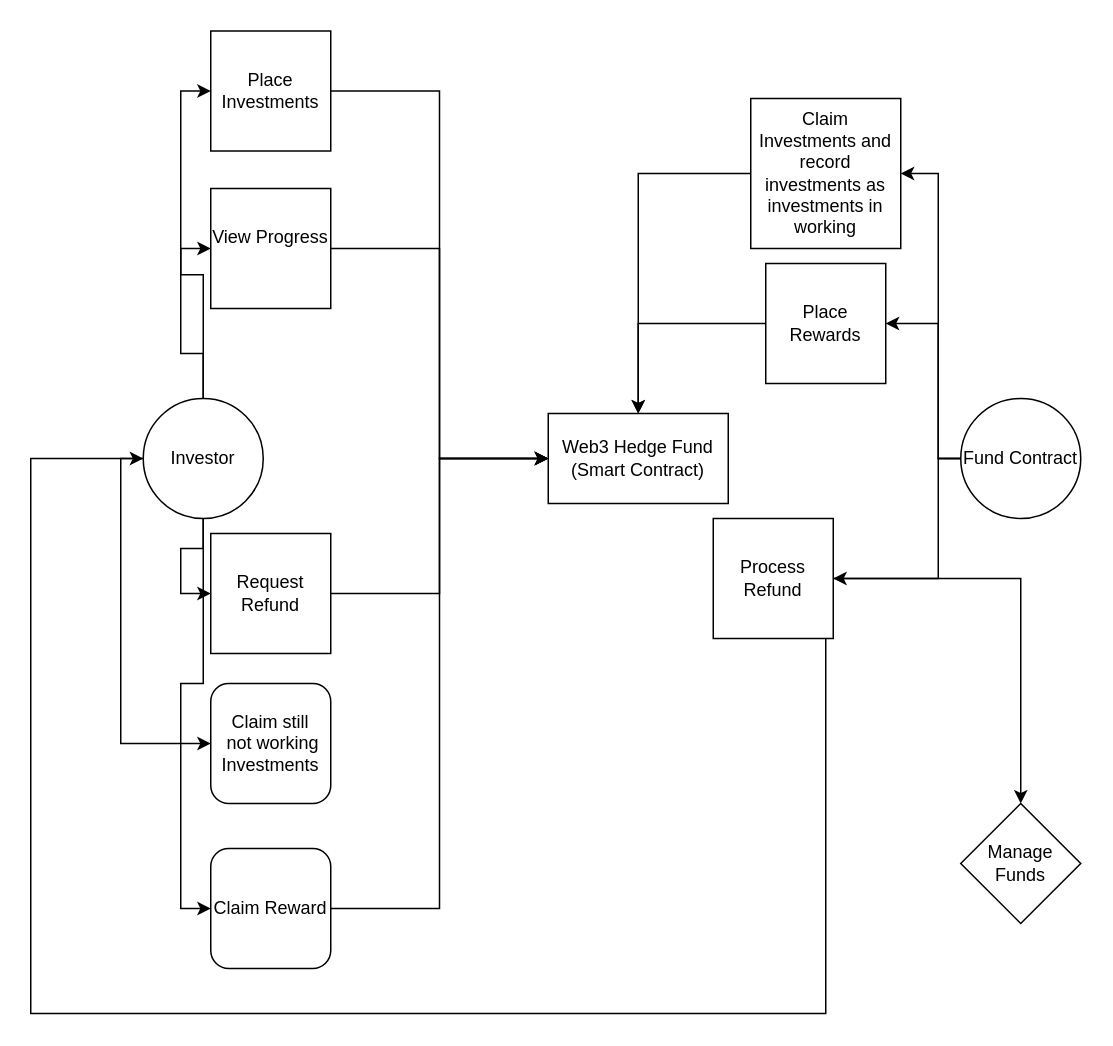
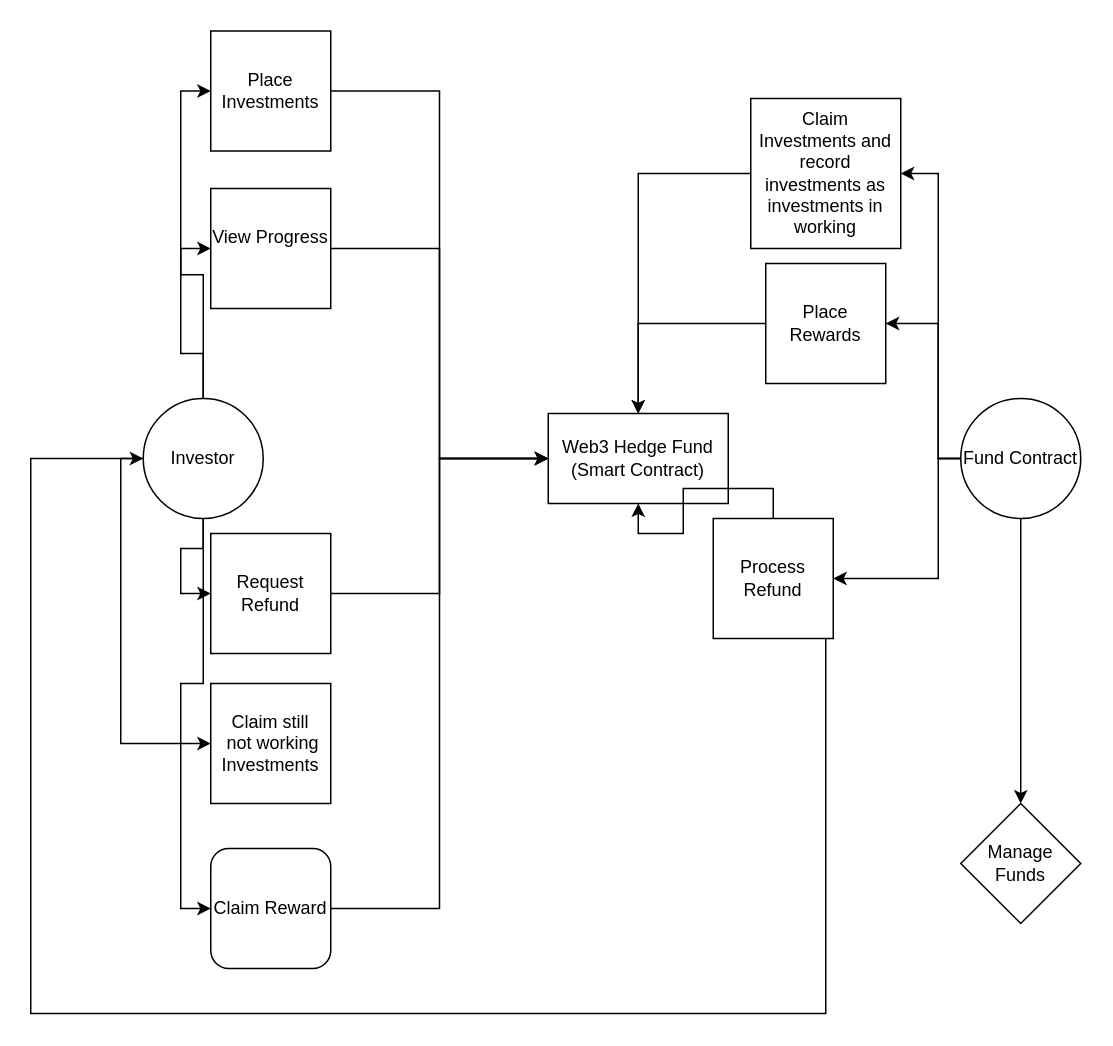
none -> (1021, 547)
(979, 578) -> (688, 488)
(271, 743) -> (271, 743)
